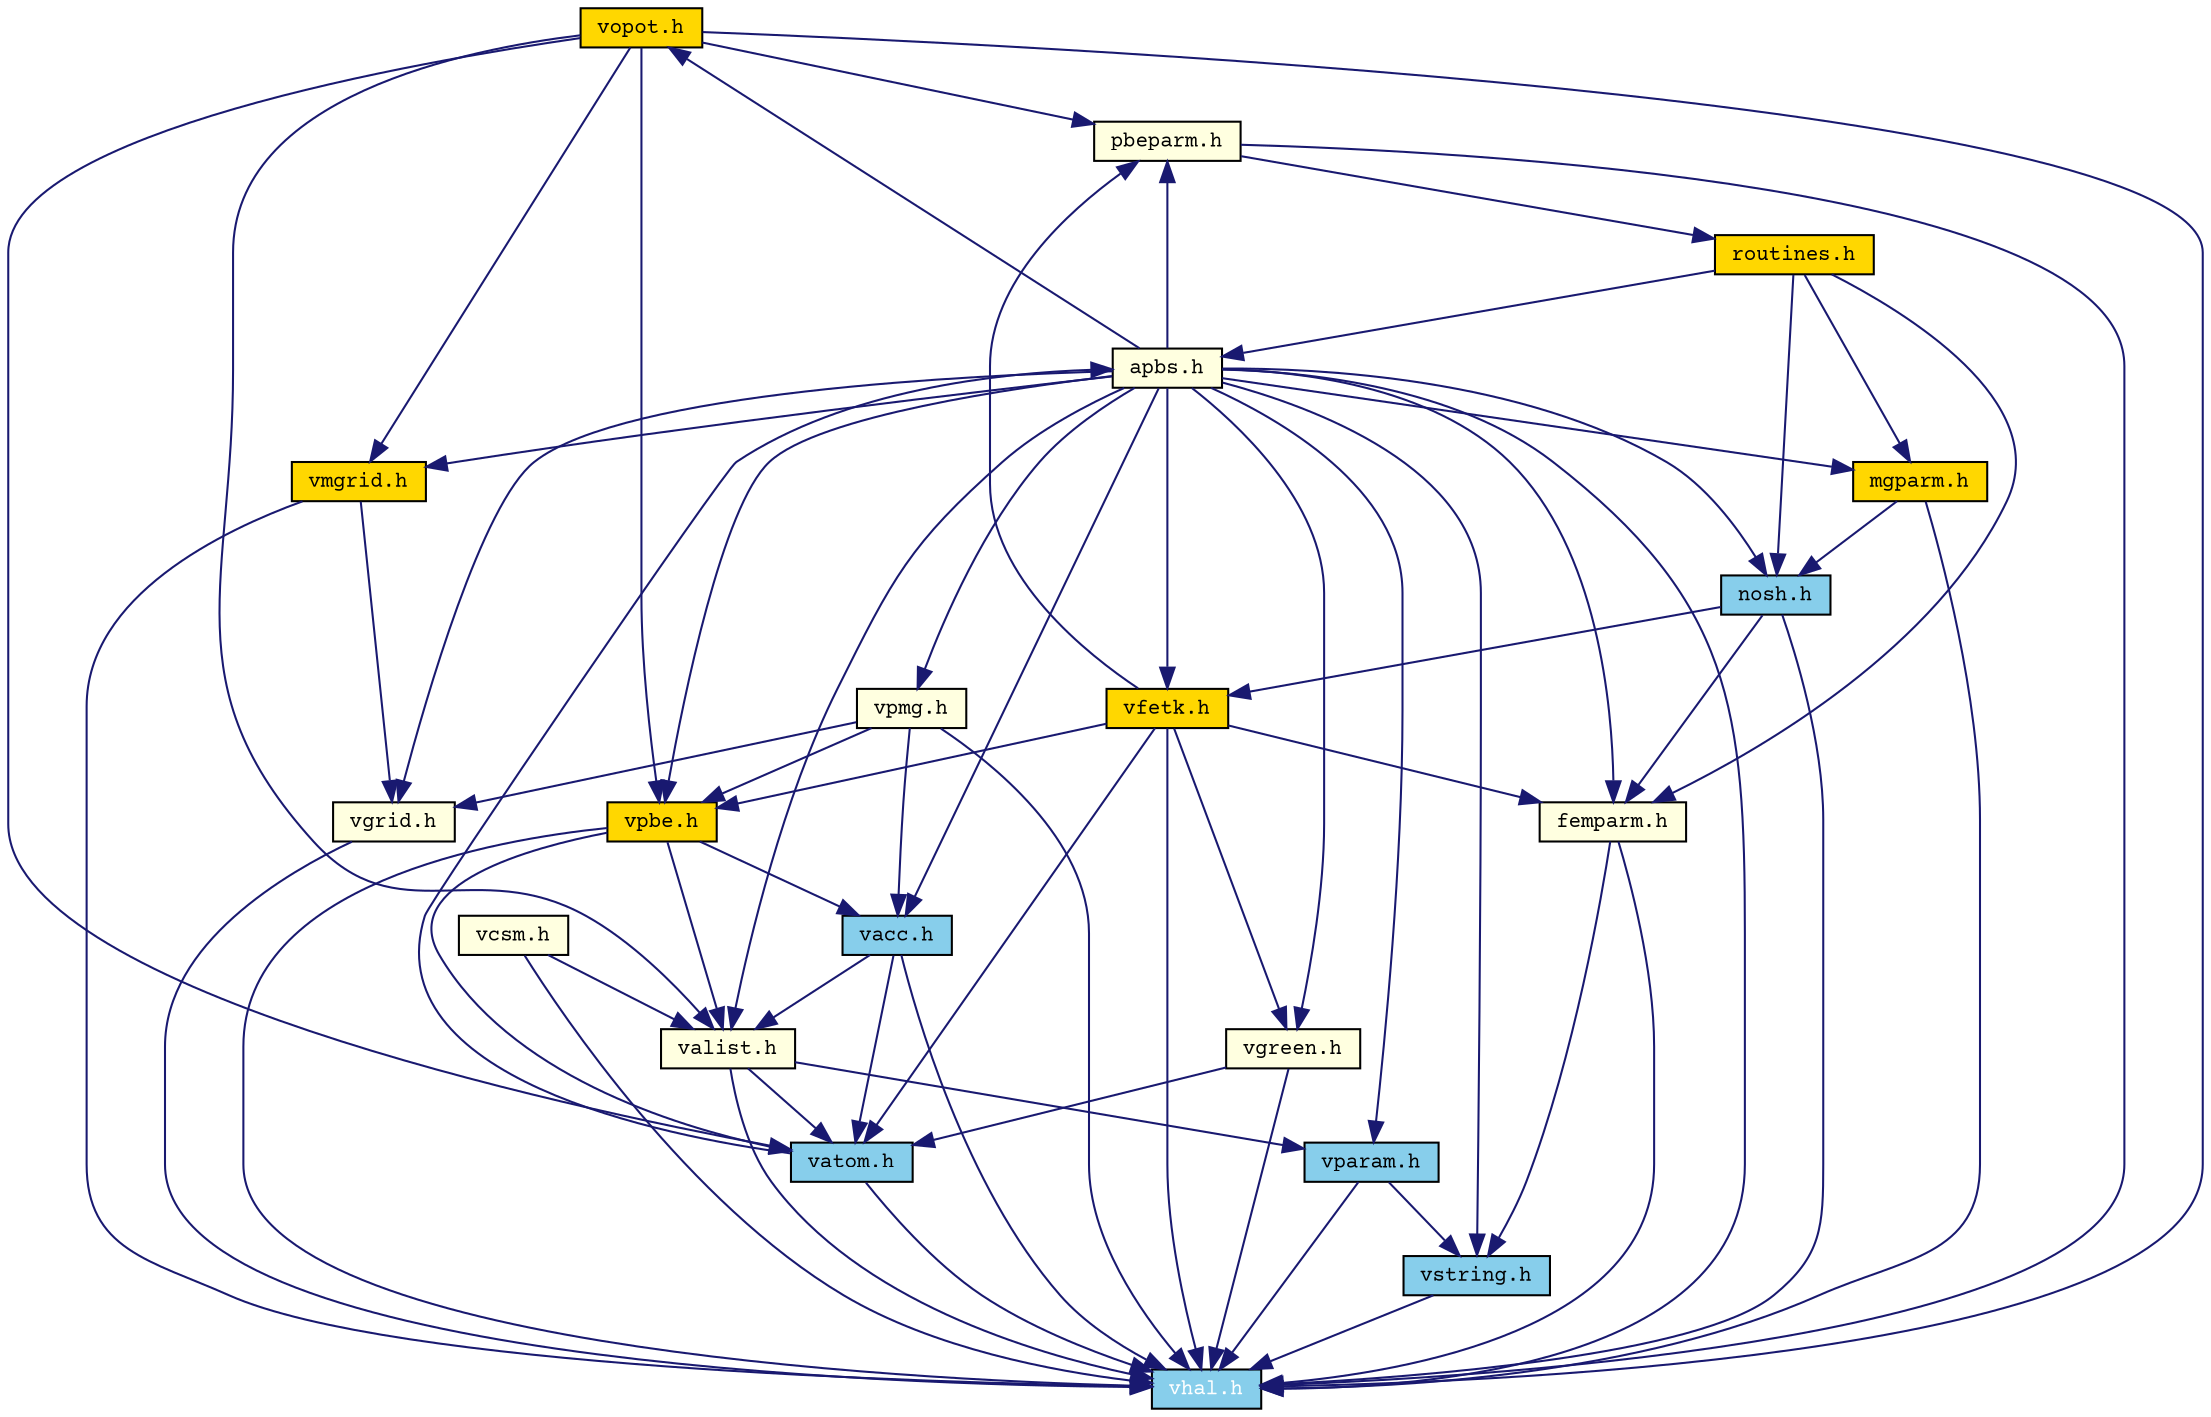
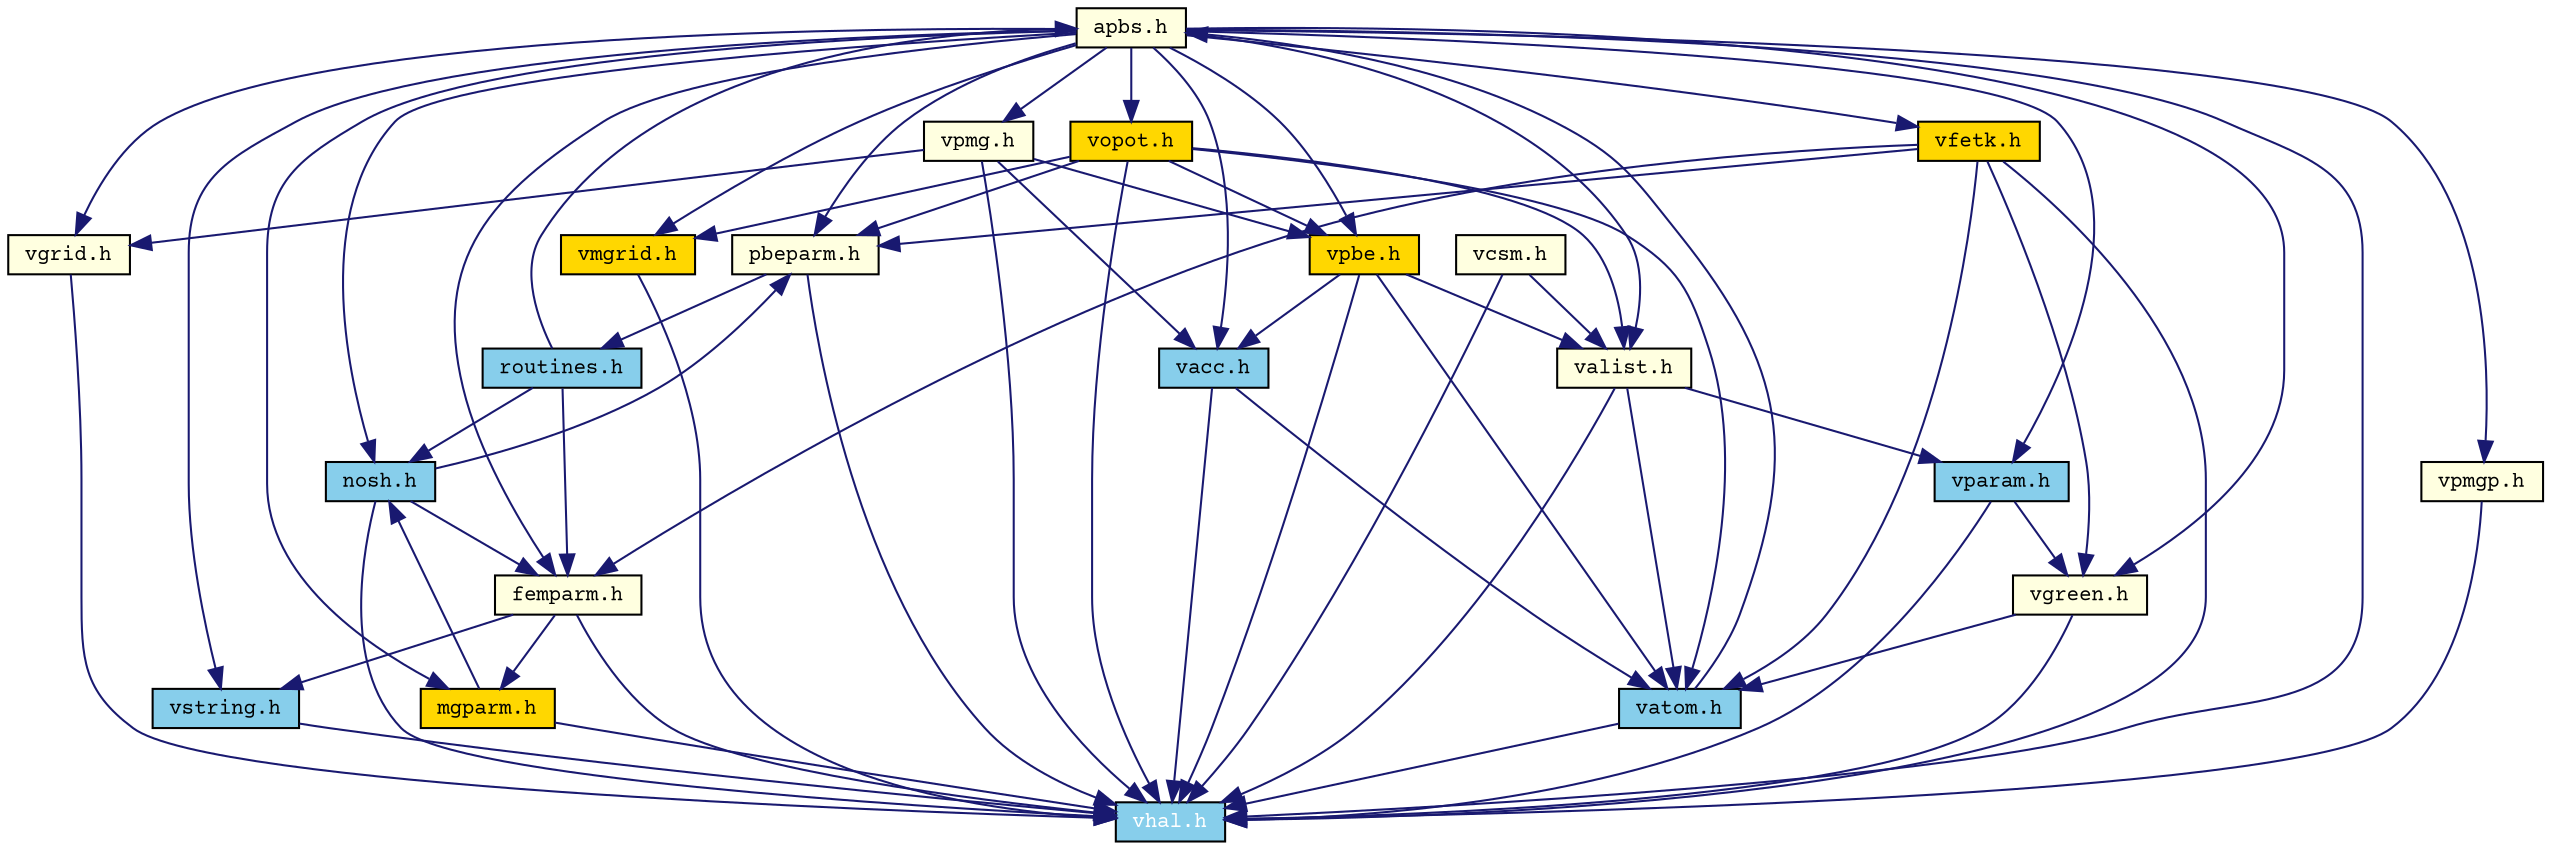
(1794, 255) -> (562, 368)
(1852, 359) -> (534, 643)
none -> (2482, 482)
(375, 641) -> none
(1497, 647) -> (621, 407)
(922, 764) -> none
(822, 986) -> none
(1417, 1211) -> (2035, 530)
